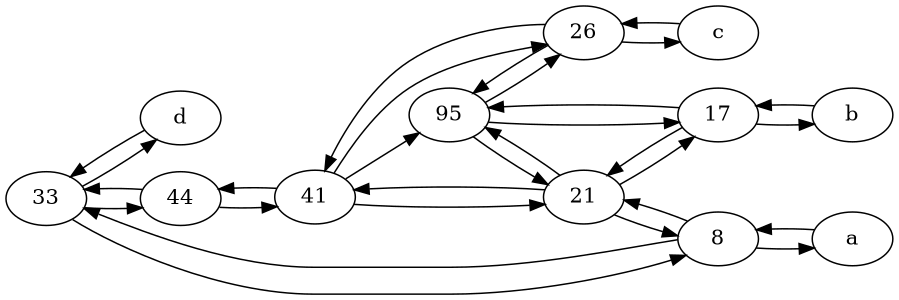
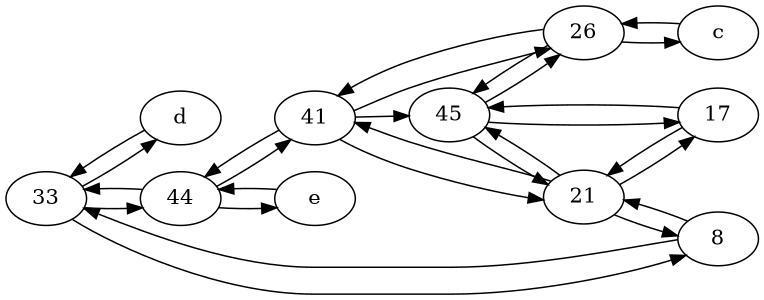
(449, 115) -> (449, 115)
(853, 115) -> none
none -> (315, 199)
(853, 239) -> none
